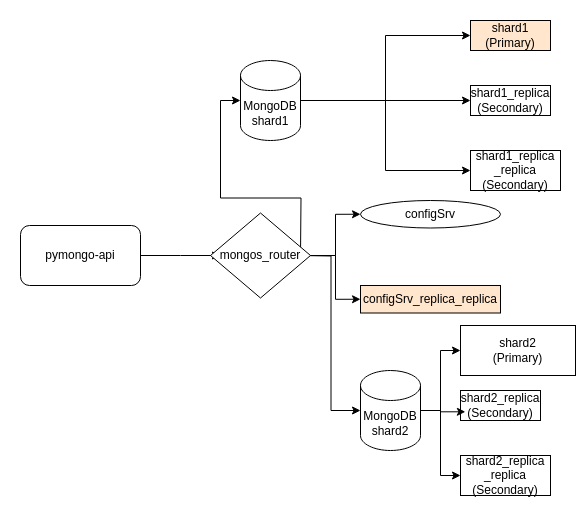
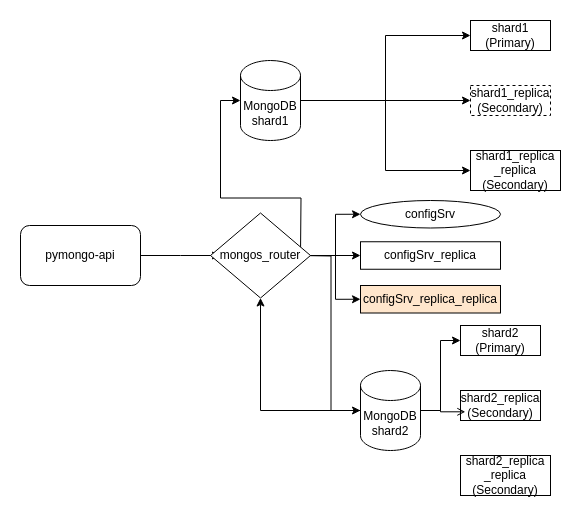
(511, 36) -> (511, 36)
(511, 101) -> (511, 101)
none -> (345, 256)
none -> (431, 256)
(518, 351) -> (501, 341)
(457, 412) -> (458, 412)
(441, 451) -> (261, 391)
